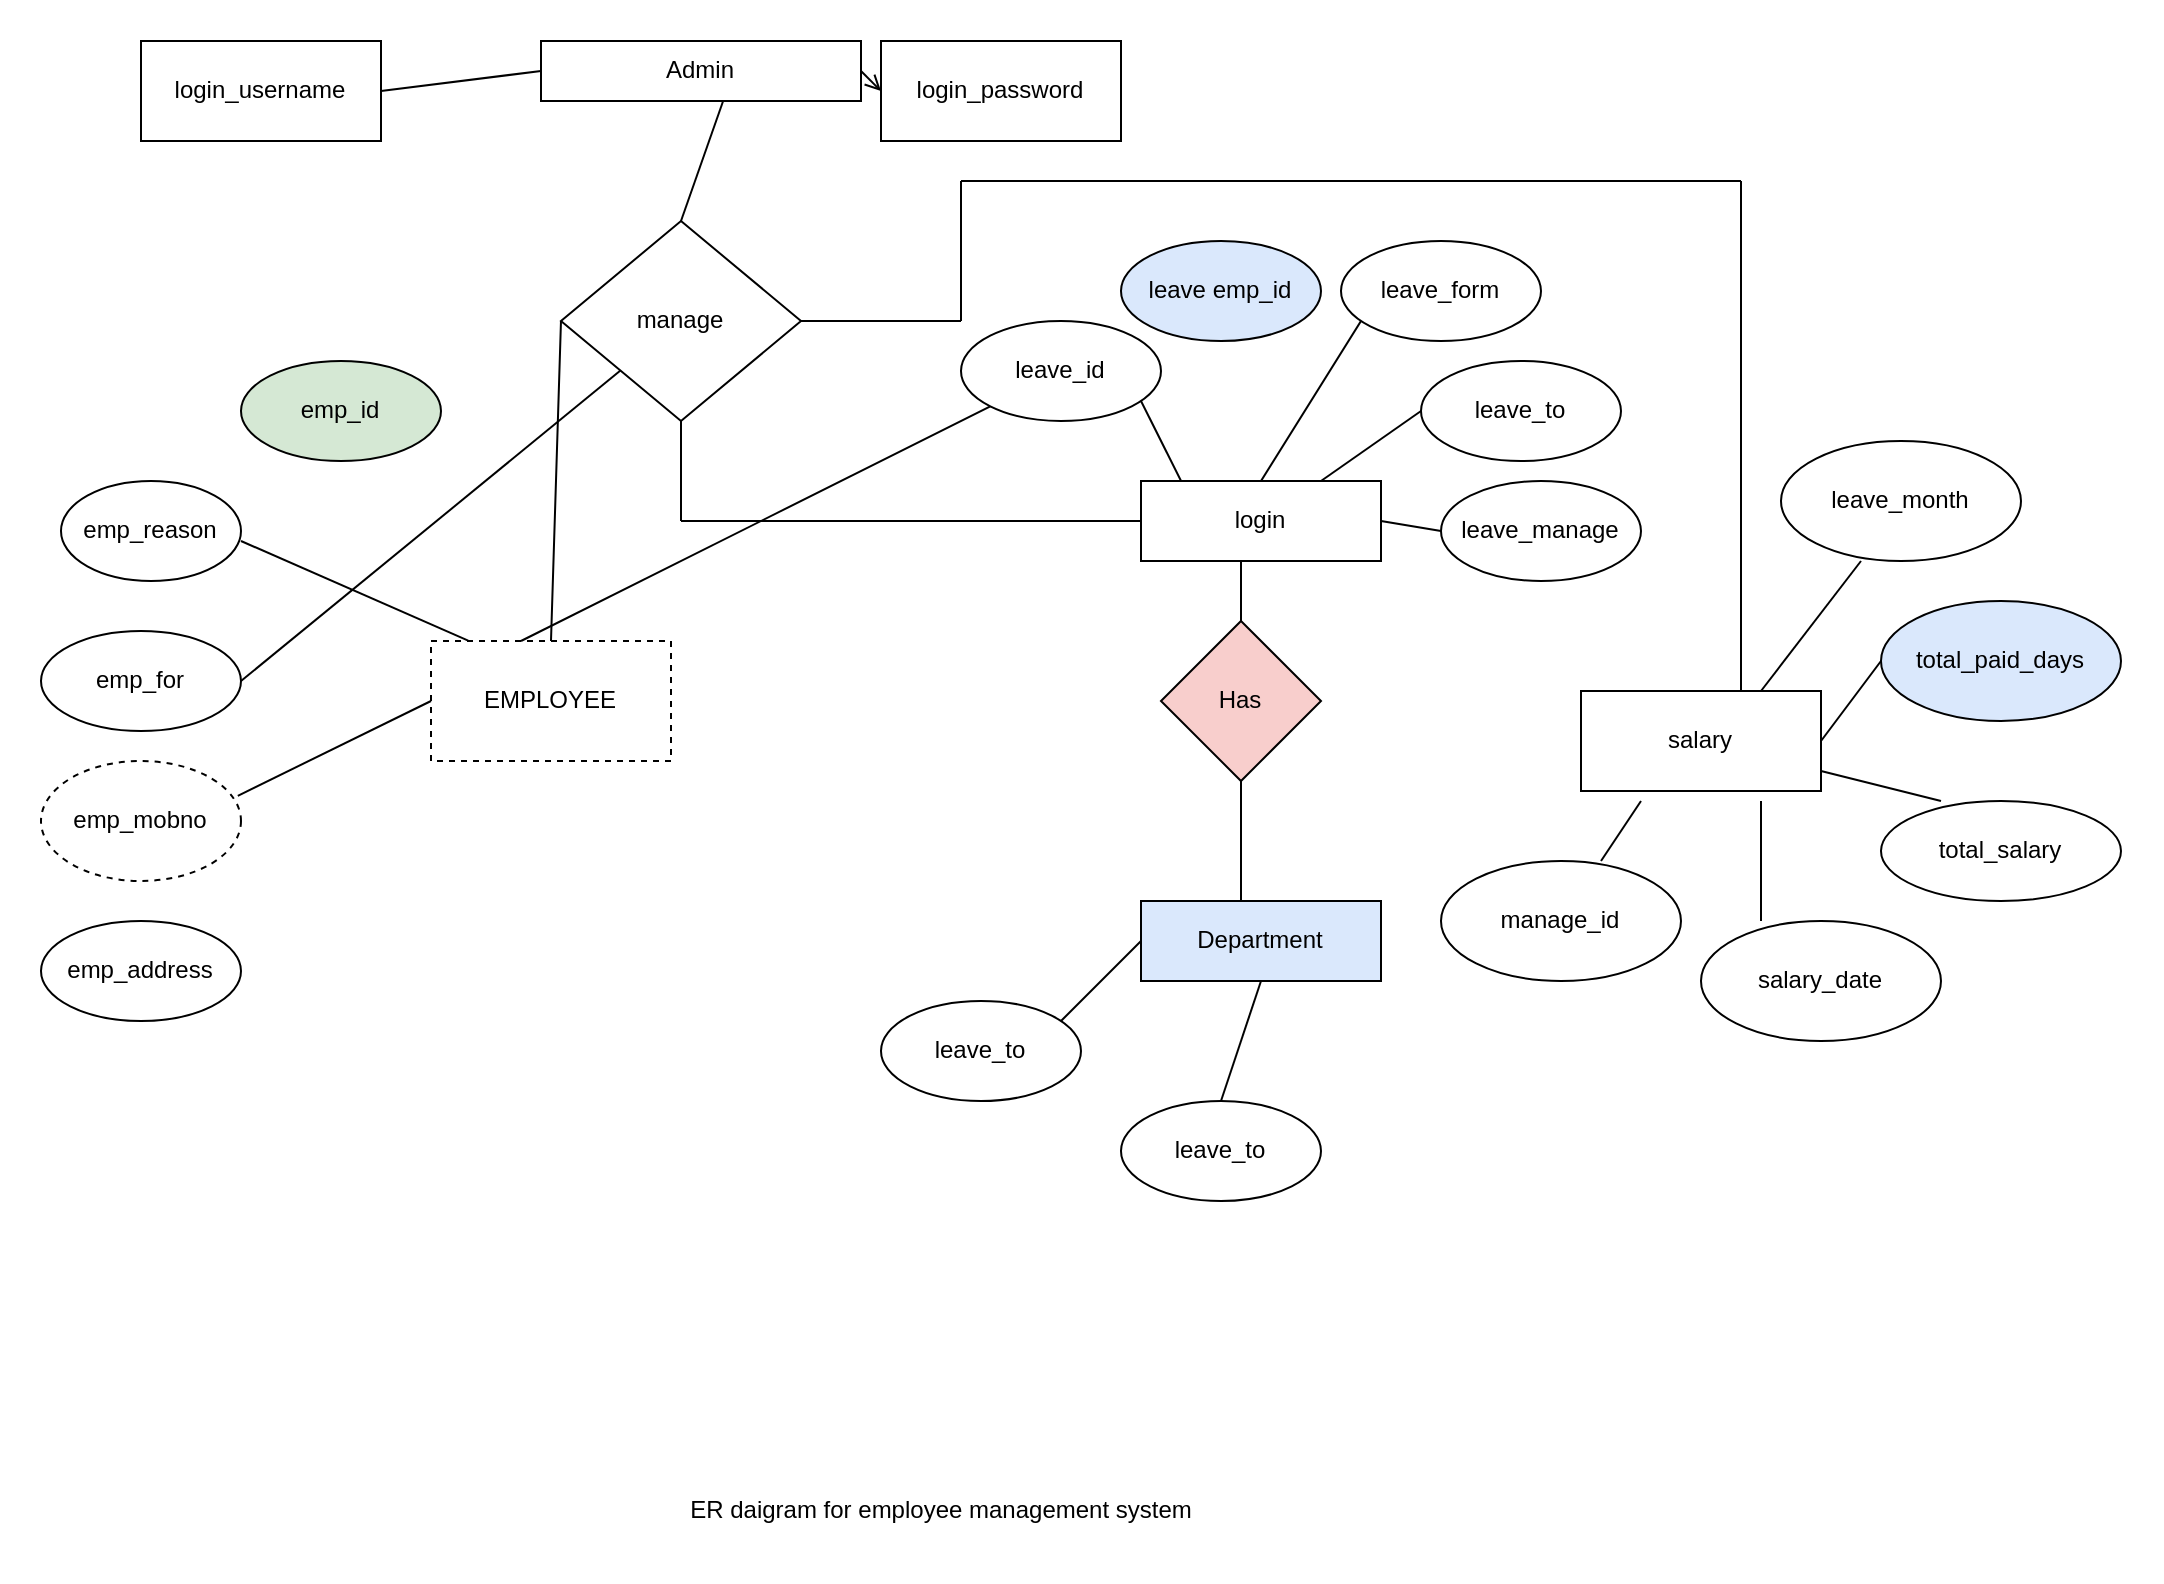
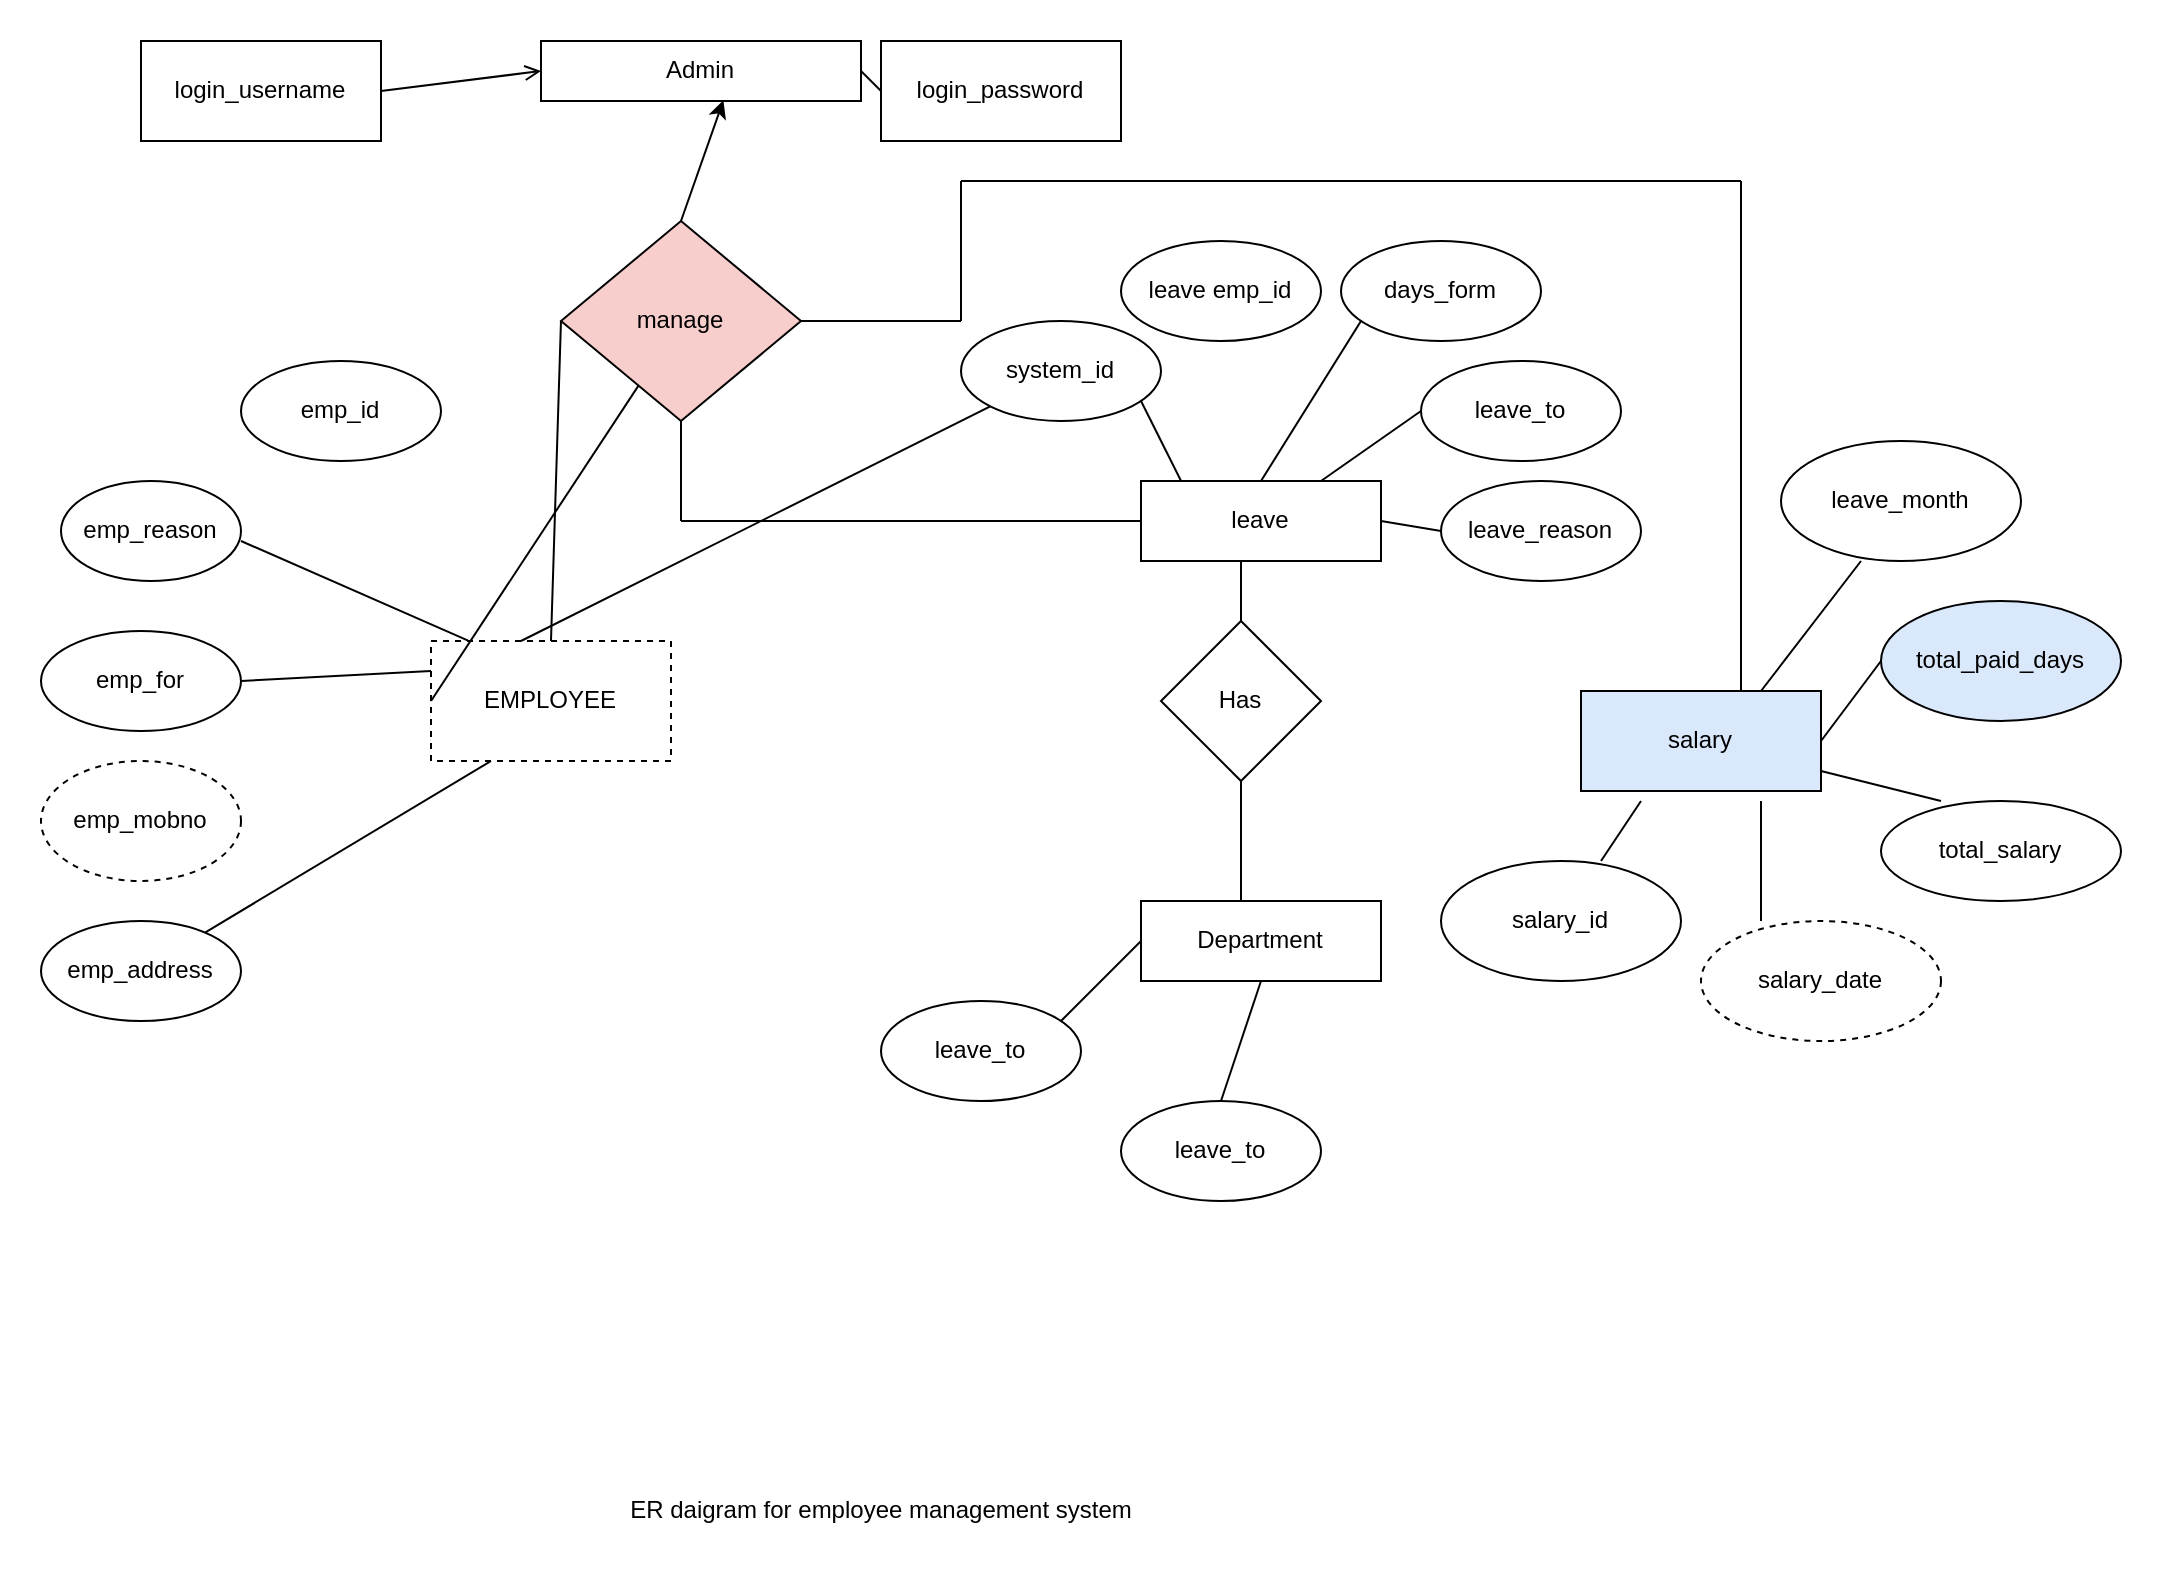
(534, 72) -> (533, 72)
(876, 86) -> (876, 86)
(720, 109) -> (719, 114)
(1221, 291) -> (1221, 291)
(1441, 291) -> (1441, 291)
(681, 321) -> (681, 321)
(1061, 371) -> (1061, 371)
(341, 411) -> (341, 411)
(1261, 521) -> (1261, 521)
(1541, 531) -> (1541, 531)
(397, 553) -> (336, 676)
(1241, 701) -> (1241, 701)
(1701, 741) -> (1701, 741)
(335, 748) -> (491, 610)
none -> (348, 847)
(1561, 921) -> (1561, 921)
(1261, 941) -> (1261, 941)
(1821, 981) -> (1821, 981)
(941, 1511) -> (881, 1511)
